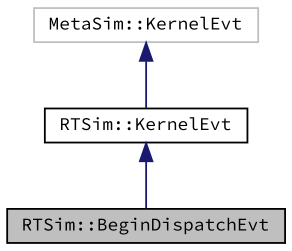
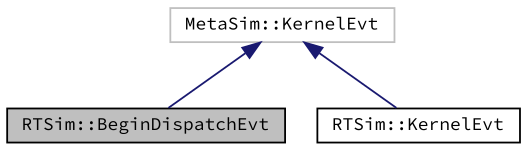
(146, 185) -> (207, 80)
